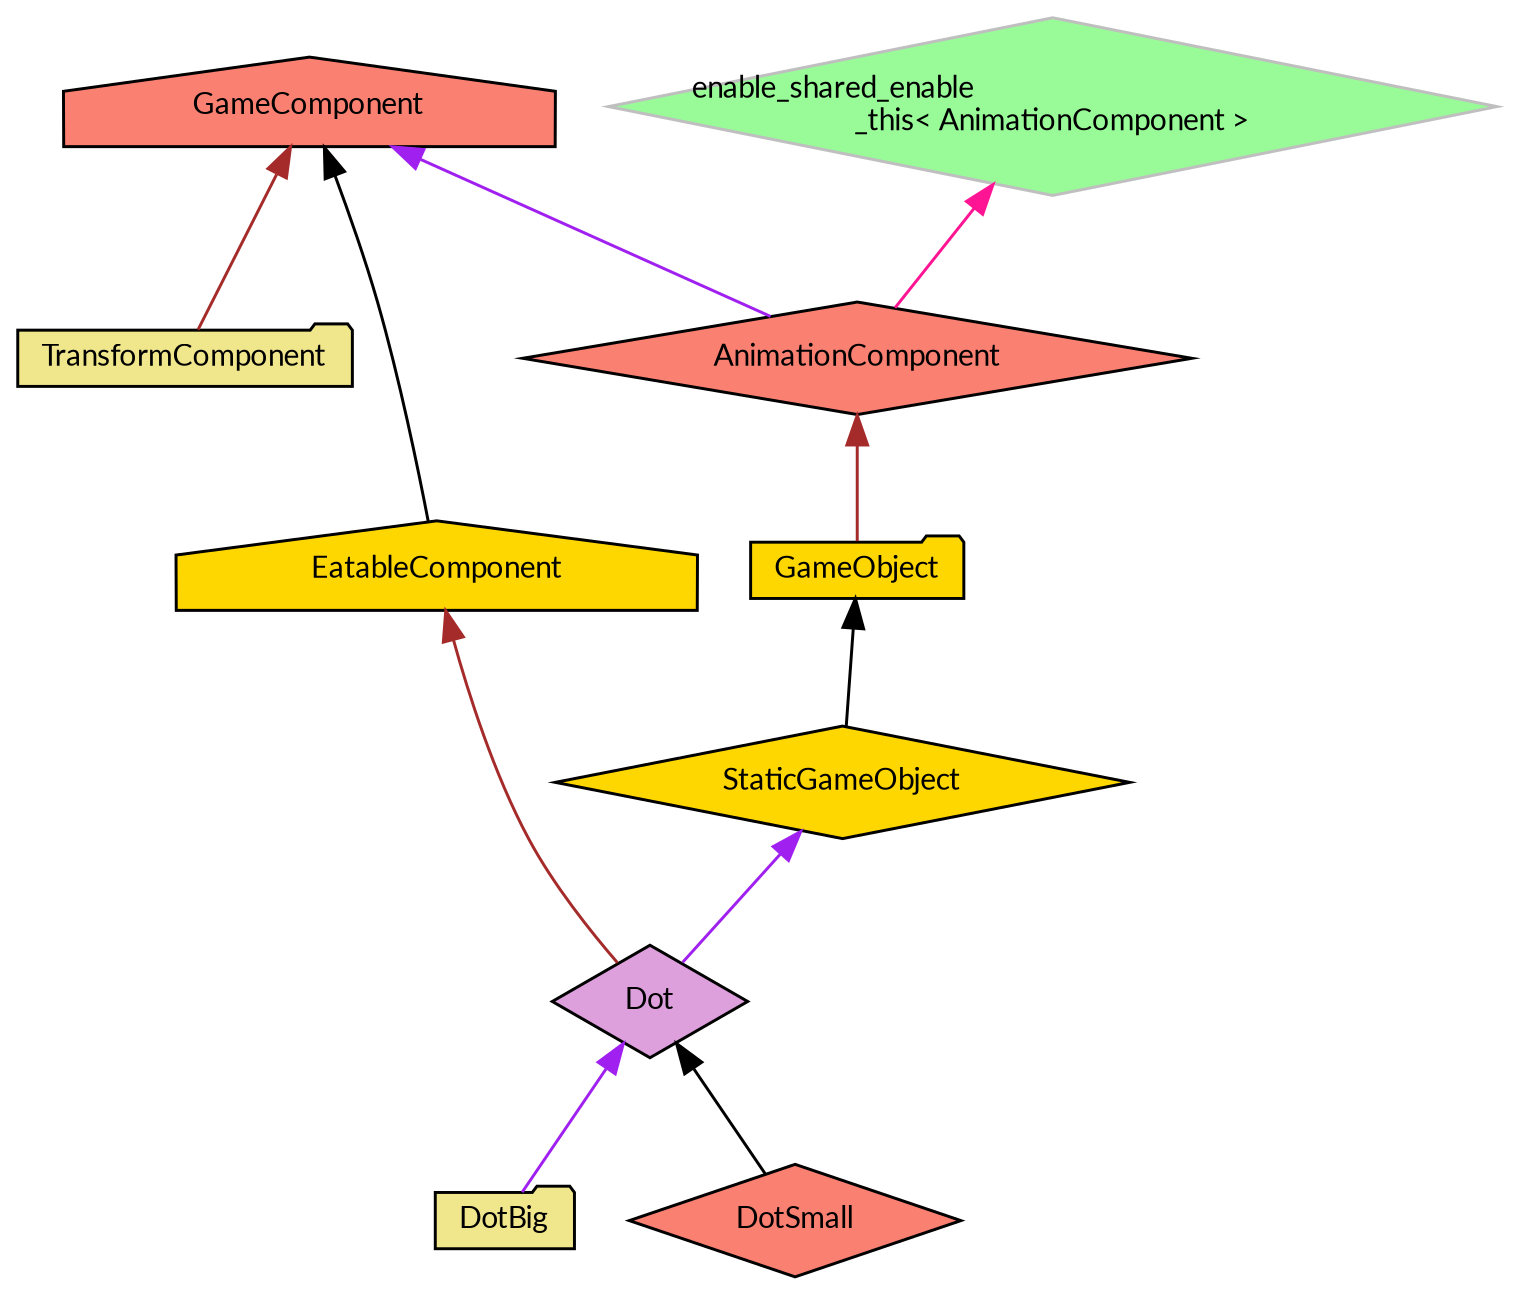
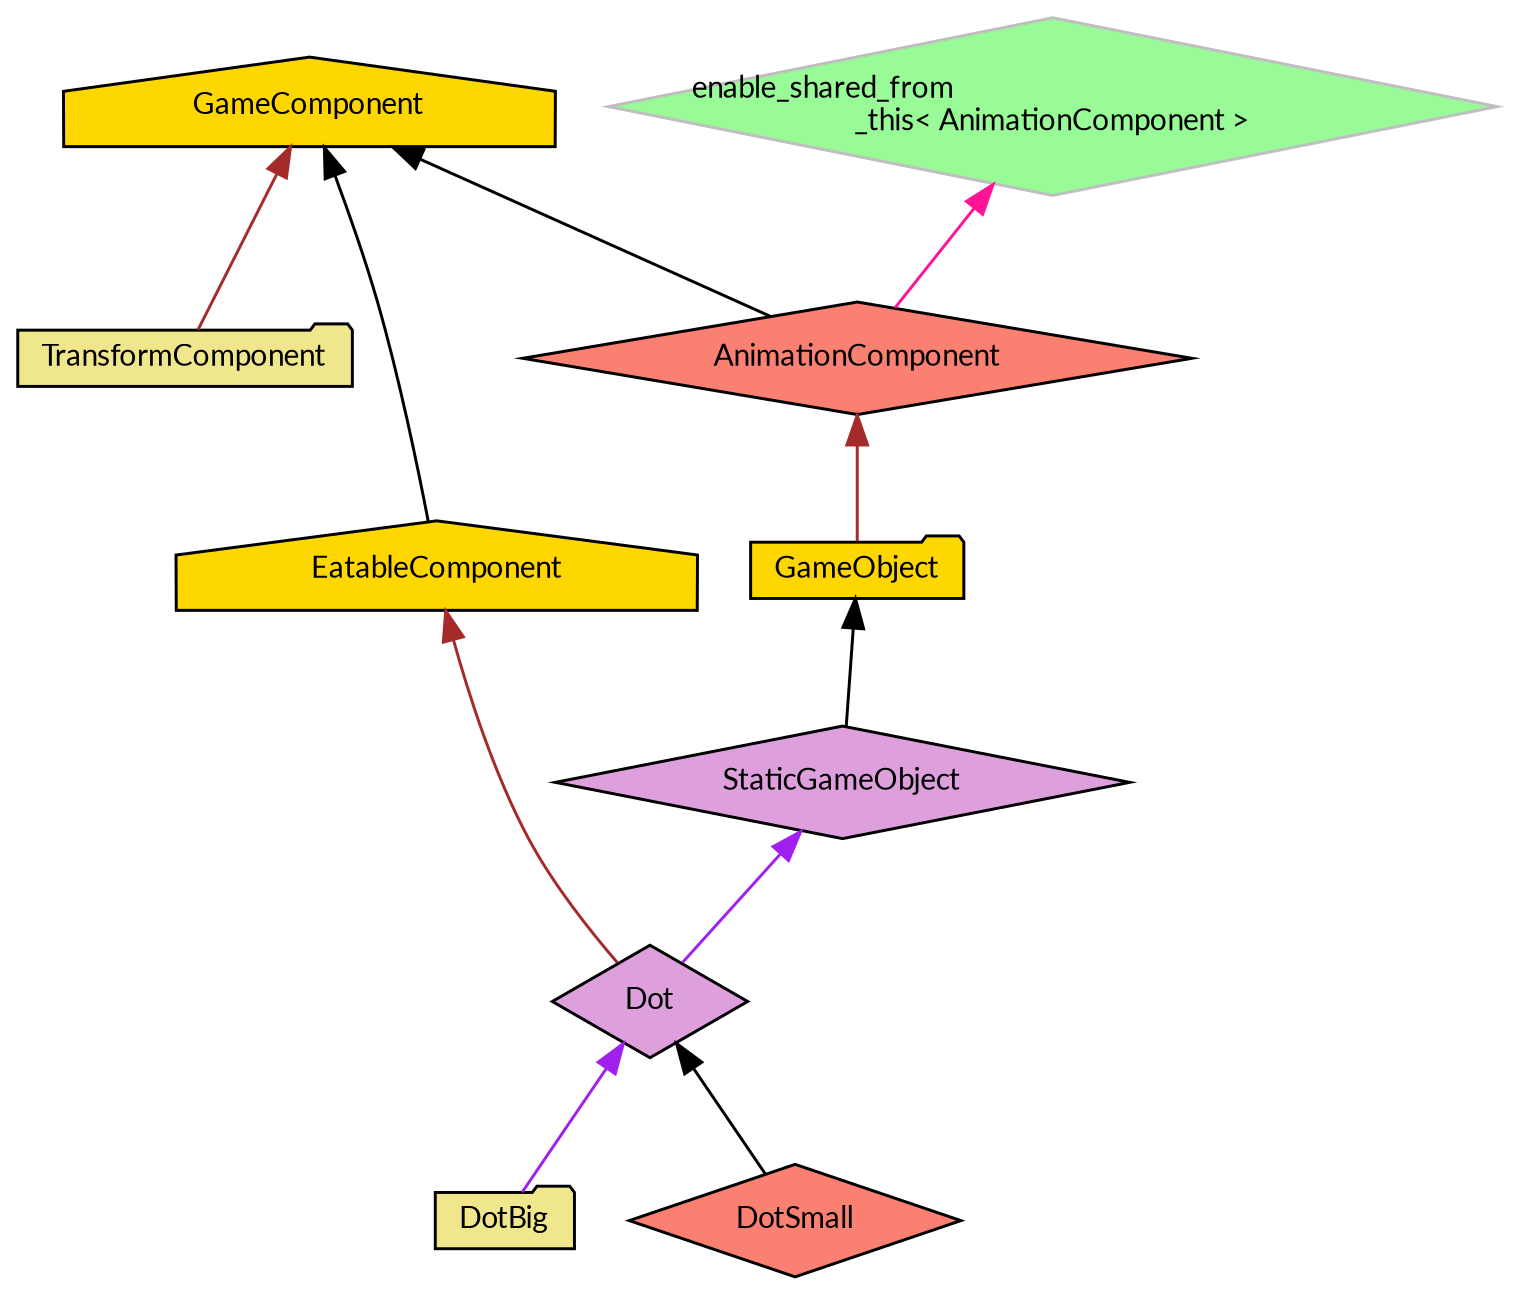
(309, 107) -> (309, 107)
(1053, 107) -> (1053, 107)
(595, 238) -> (595, 238)
(842, 782) -> (842, 782)
